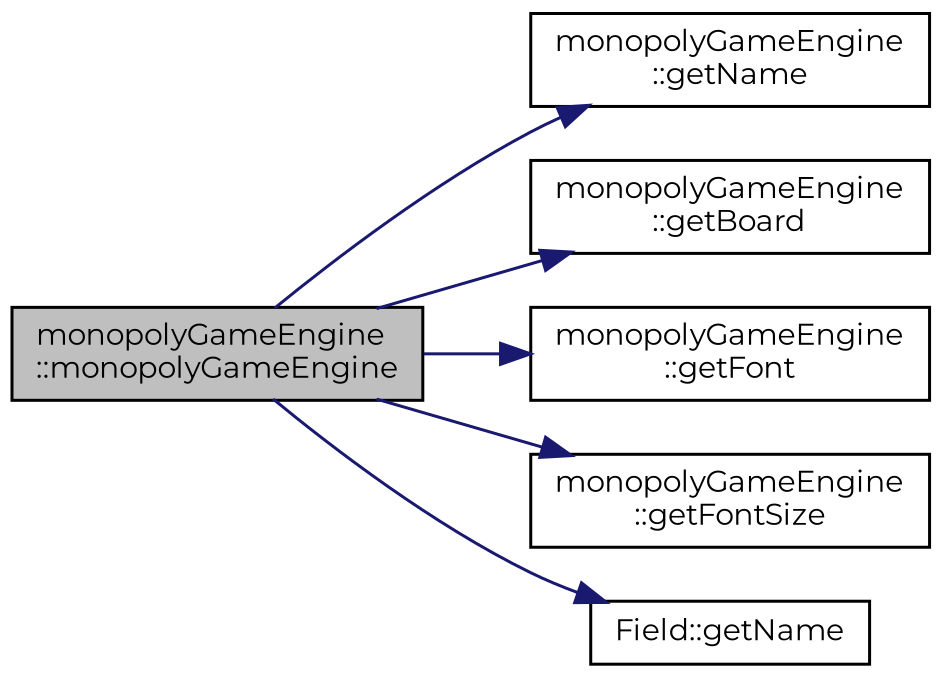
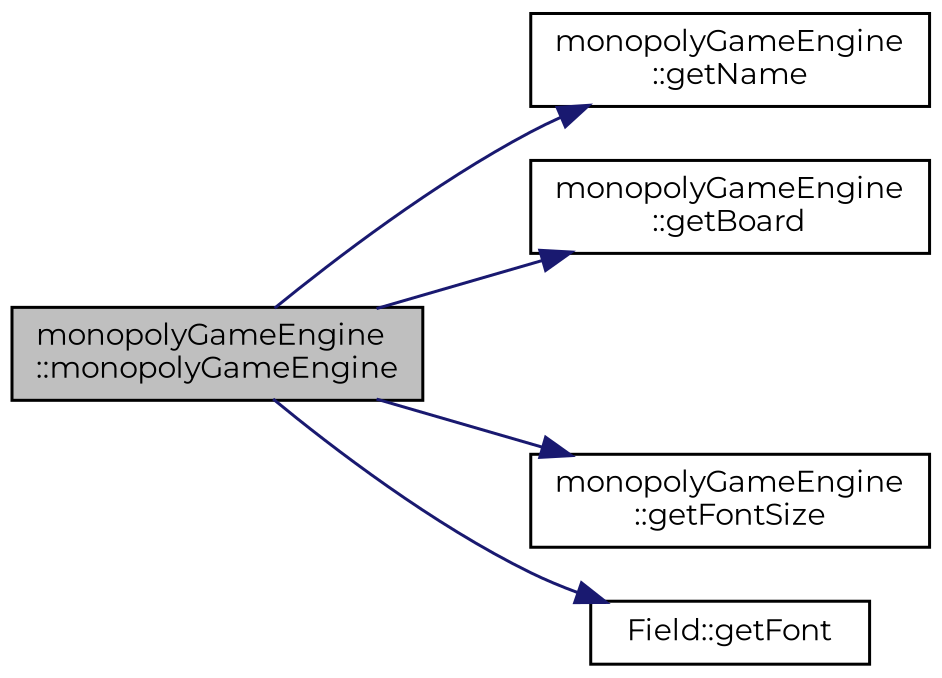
(730, 354) -> none
(730, 633) -> (730, 633)
